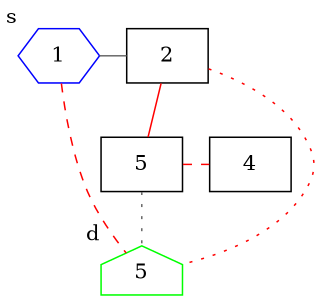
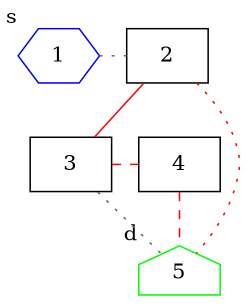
(113, 56) -> (113, 56)
(142, 164) -> (71, 164)
(81, 173) -> (179, 219)
